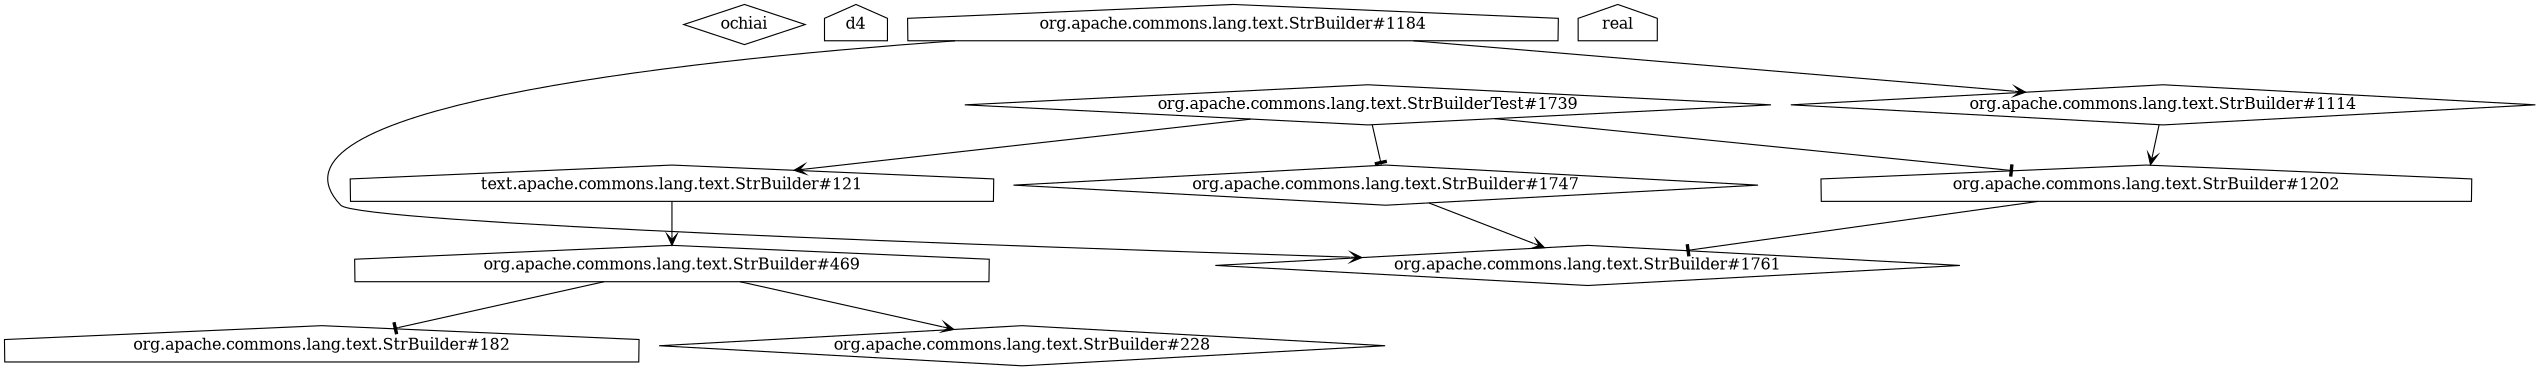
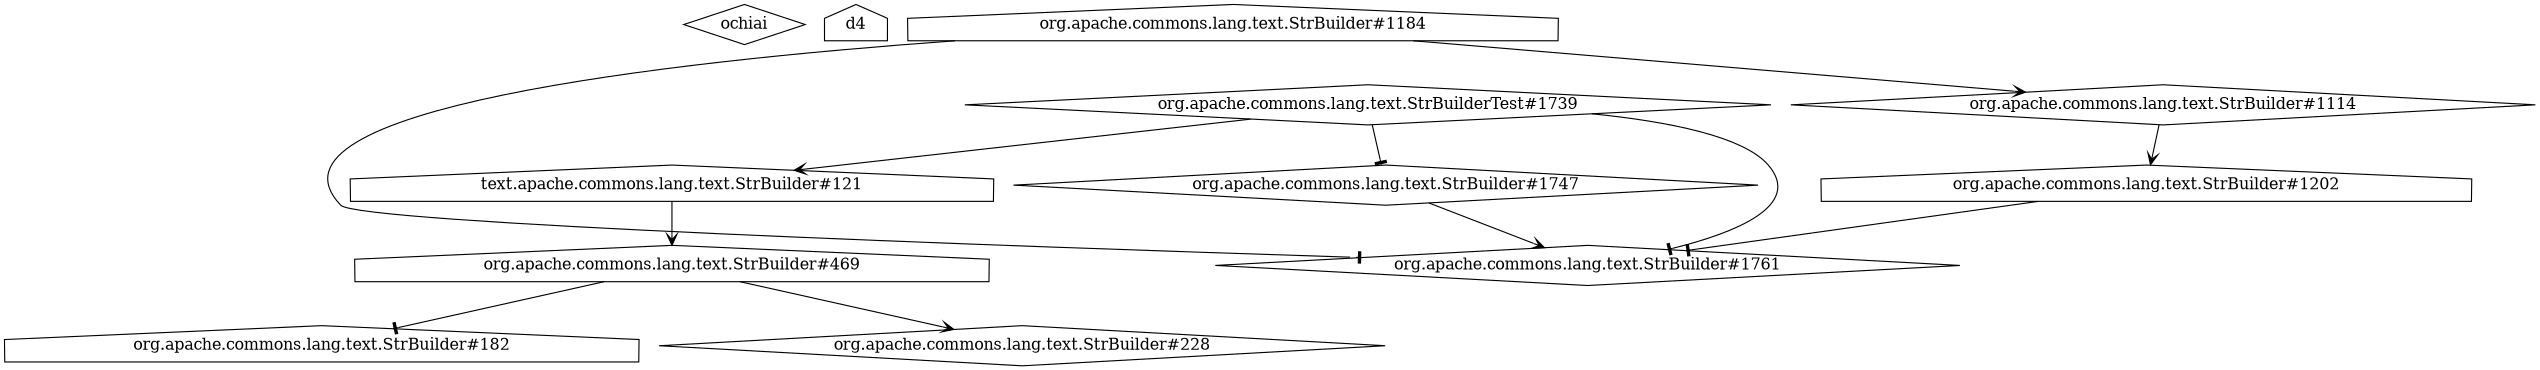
(1618, 25) -> none
(1751, 144) -> (1755, 154)
(502, 222) -> (502, 222)
